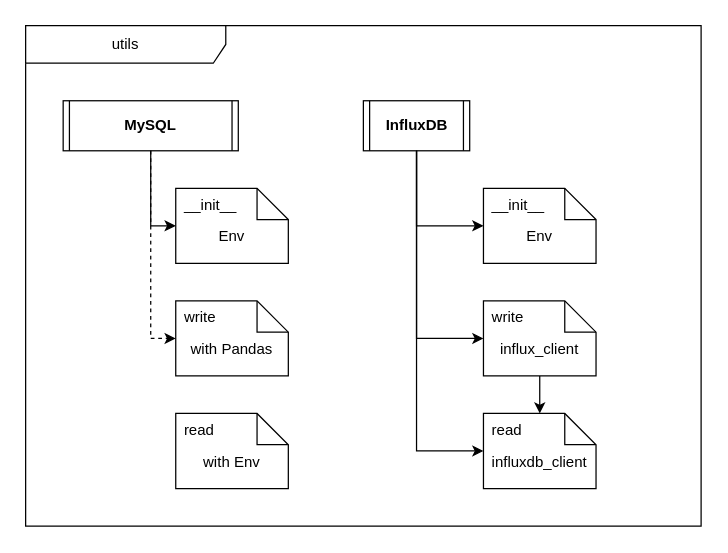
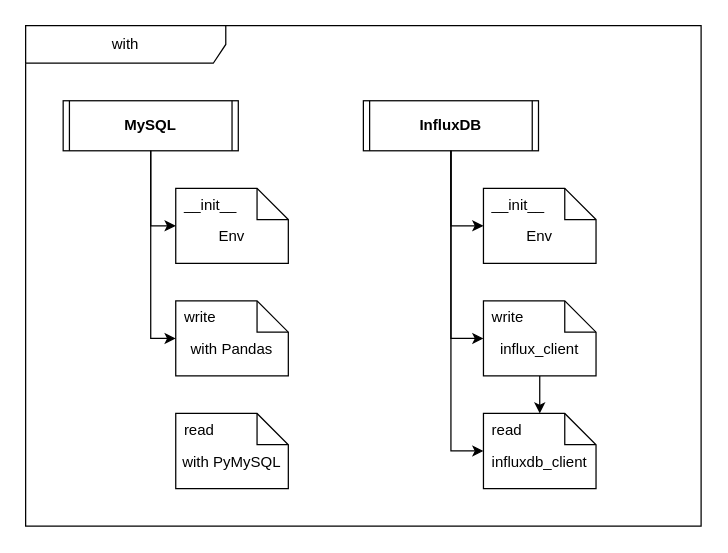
(126, 44) -> (126, 44)
(416, 126) -> (451, 126)
(151, 291) -> (151, 291)
(232, 462) -> (232, 462)
